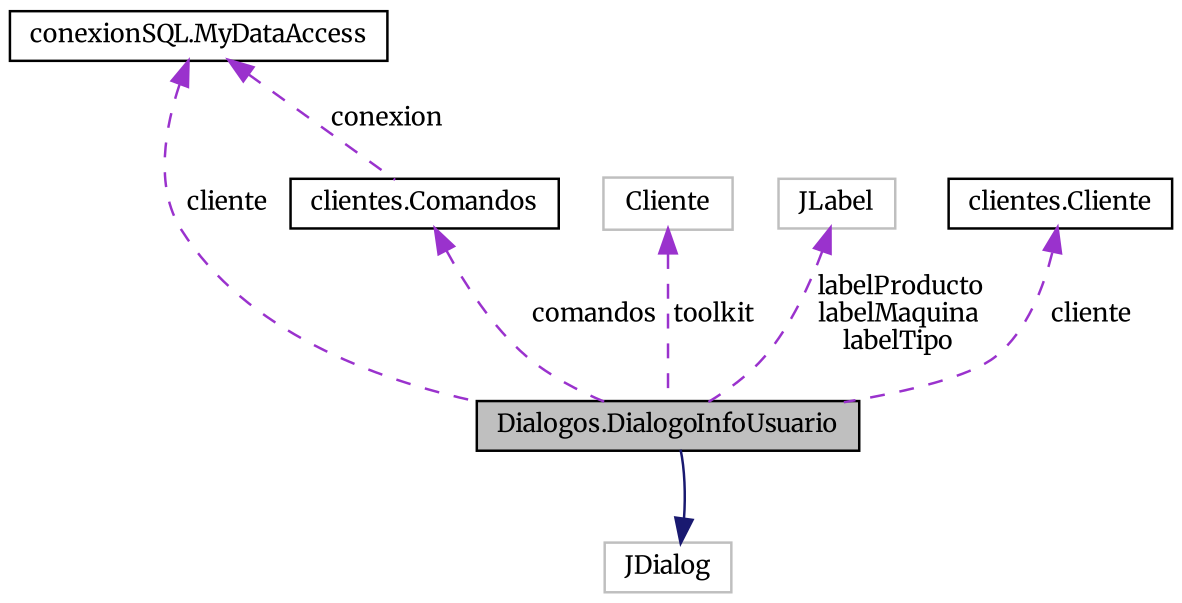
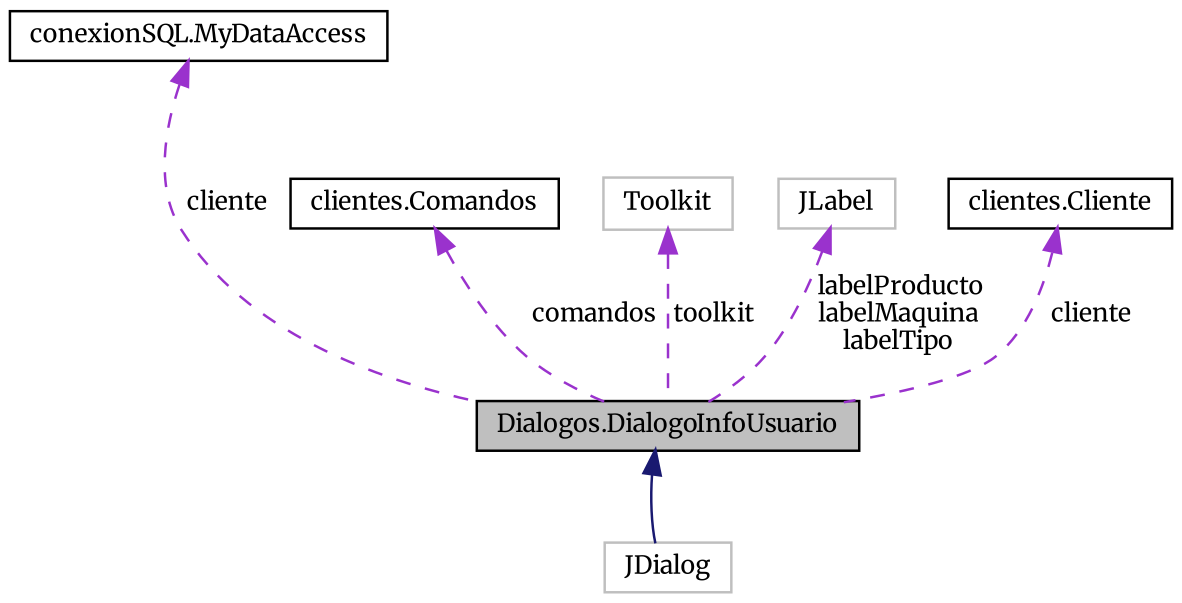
(322, 127) -> none
(668, 204) -> (668, 204)
(684, 484) -> (652, 509)
